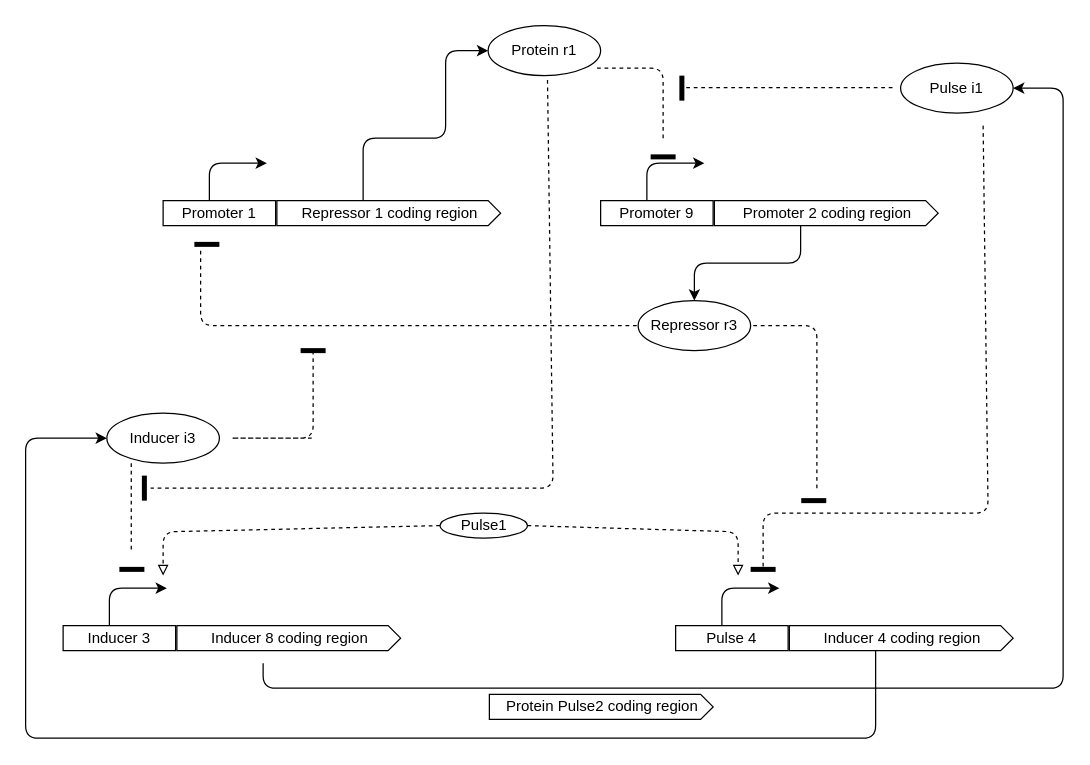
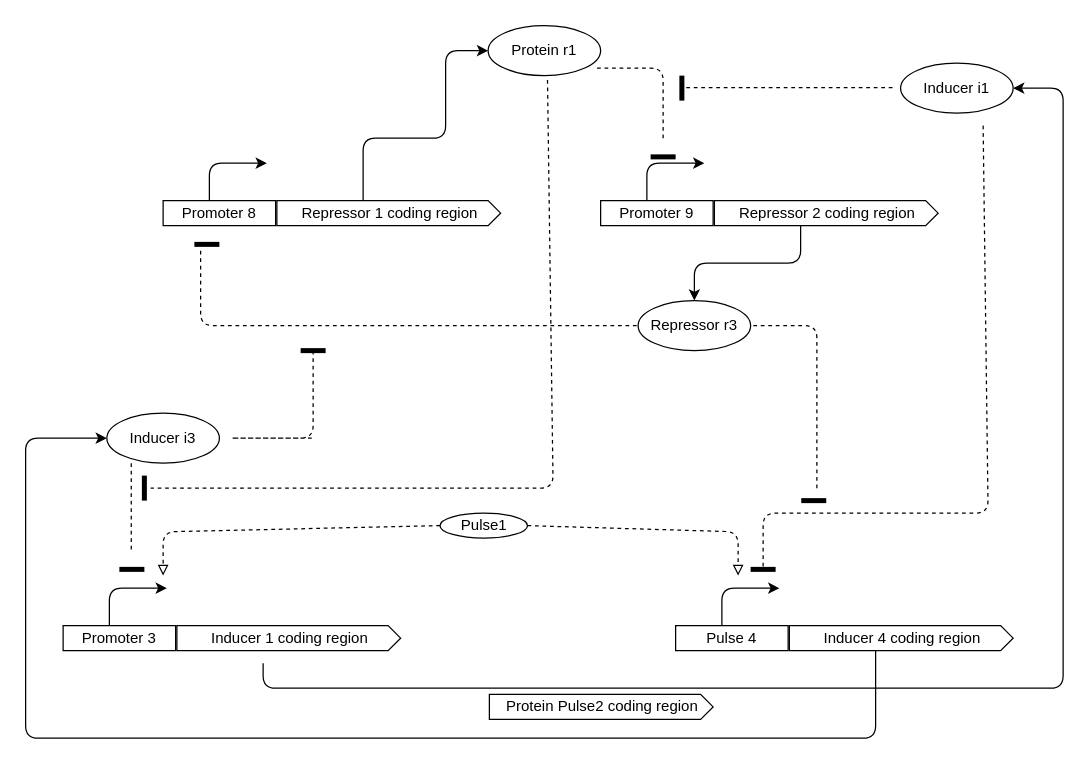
(957, 88) -> (957, 88)
(219, 213) -> (219, 213)
(828, 213) -> (828, 213)
(119, 638) -> (119, 638)
(290, 638) -> (290, 638)
